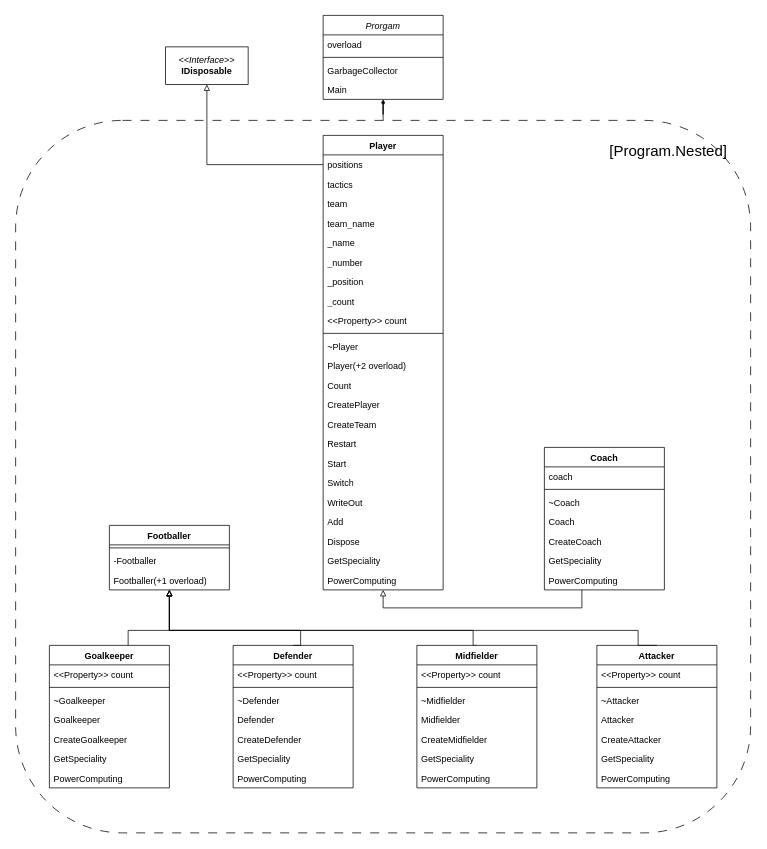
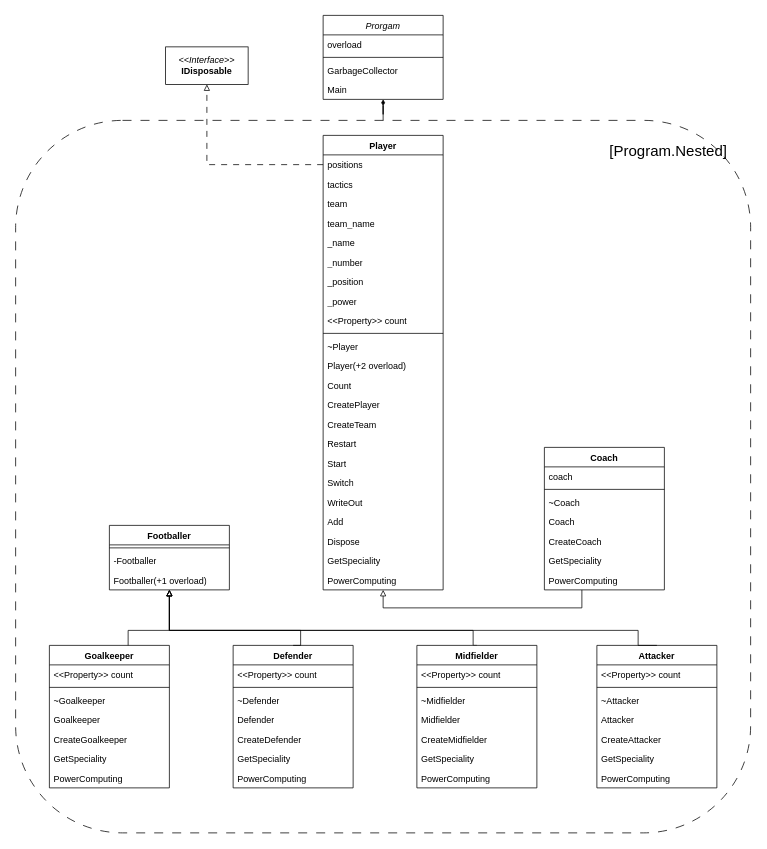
(226, 165) -> (226, 165)
(342, 302) -> (342, 302)
